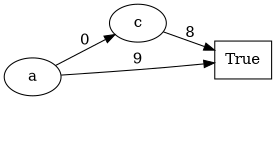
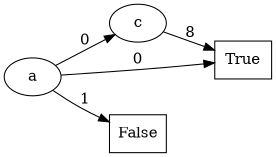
(138, 59) -> (138, 59)
none -> (138, 134)
